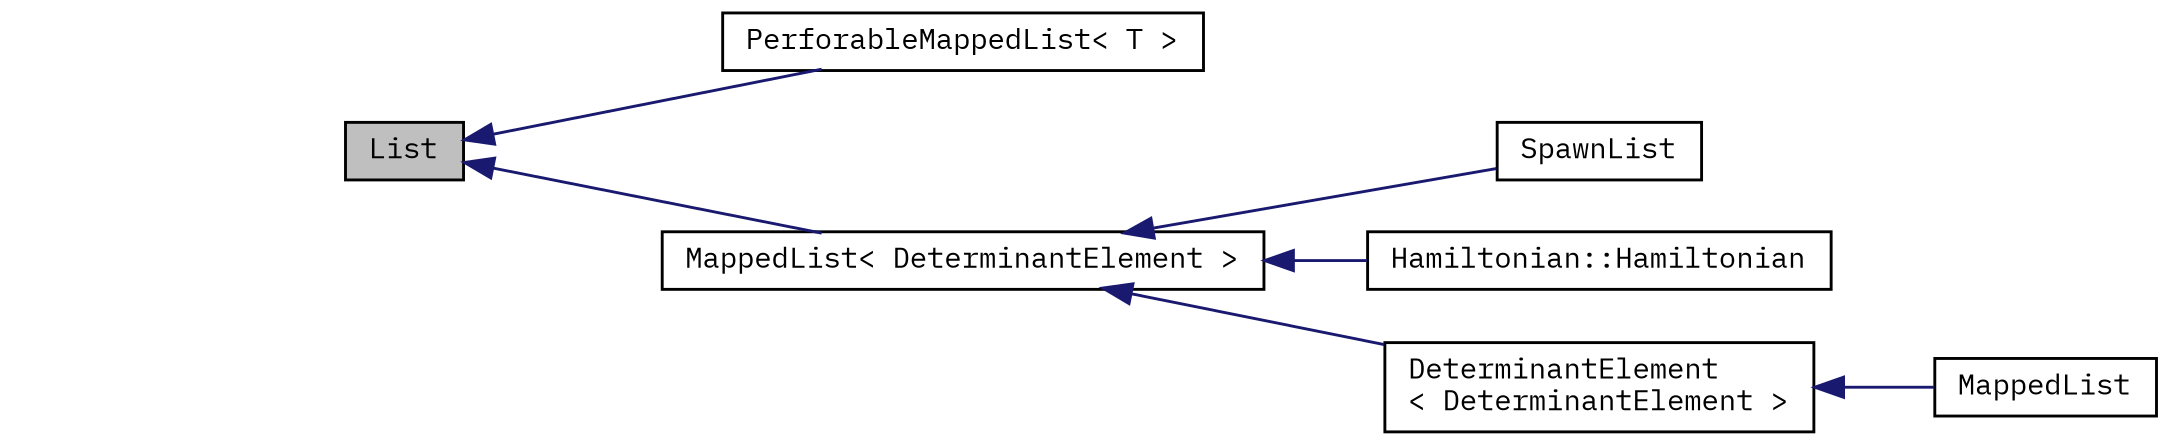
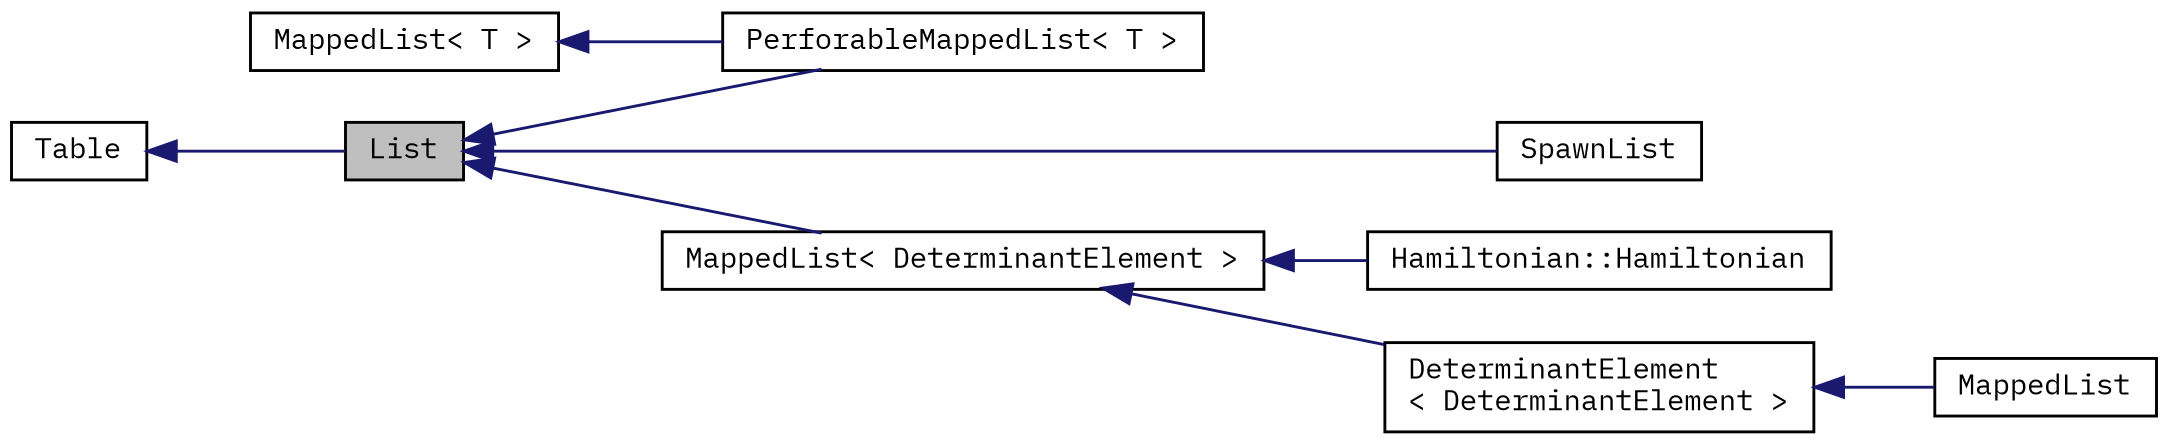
none -> (405, 42)
none -> (79, 151)
(1325, 198) -> (995, 151)
